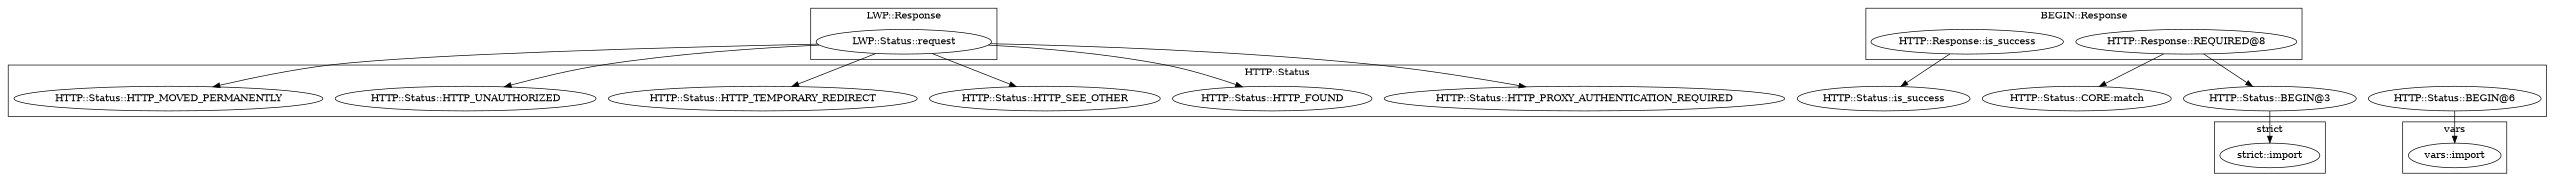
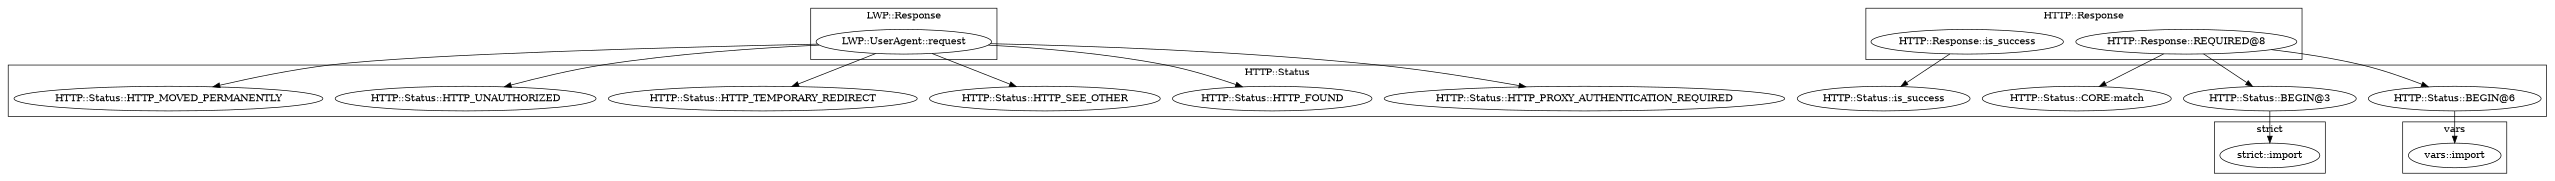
(2084, 16) -> (2084, 16)
(904, 42) -> (904, 42)
none -> (2340, 60)
